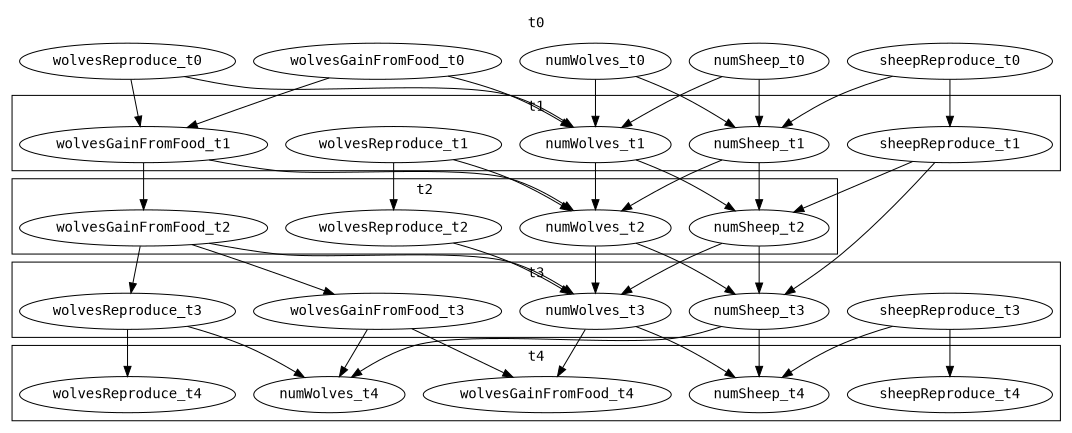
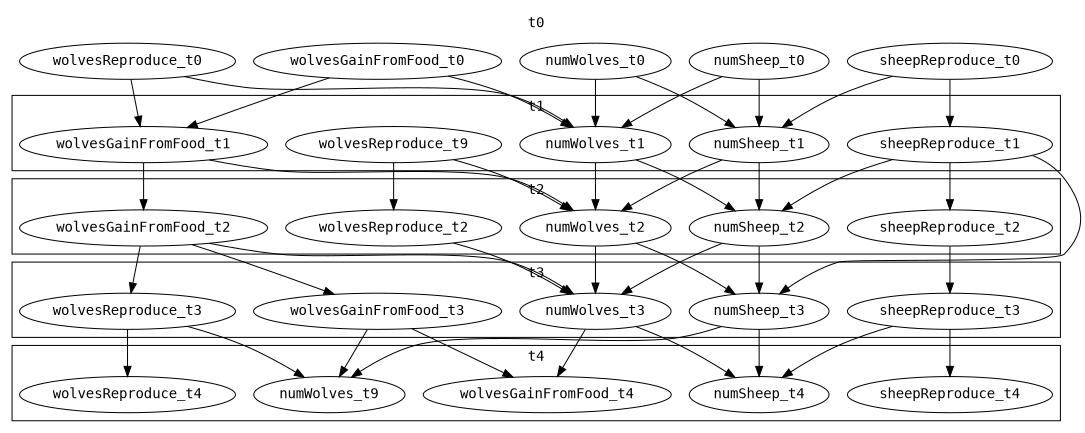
(394, 145) -> (394, 145)
none -> (950, 228)
(329, 395) -> (329, 395)
